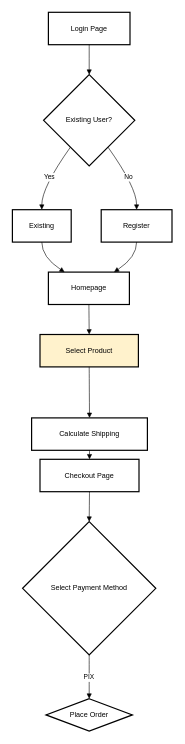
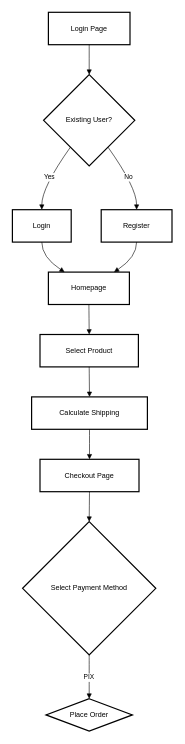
(42, 226) -> (42, 226)
(89, 351) -> (89, 351)
(89, 434) -> (89, 413)
